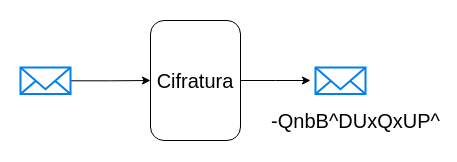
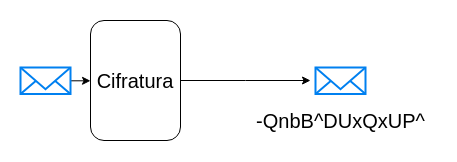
(196, 81) -> (136, 81)
(356, 121) -> (341, 121)
